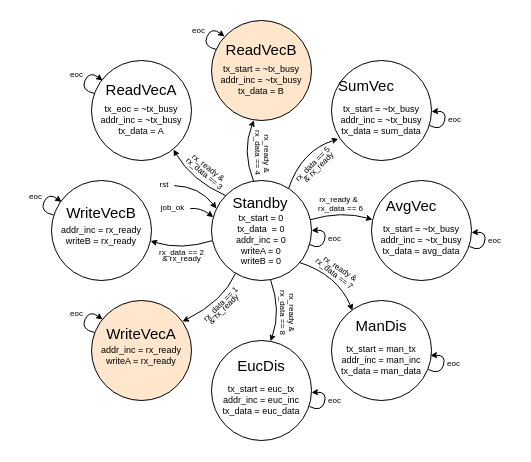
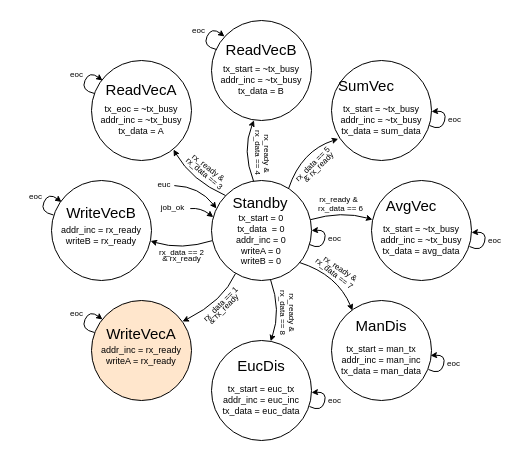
(262, 71) -> (262, 71)
(165, 185) -> (165, 185)
